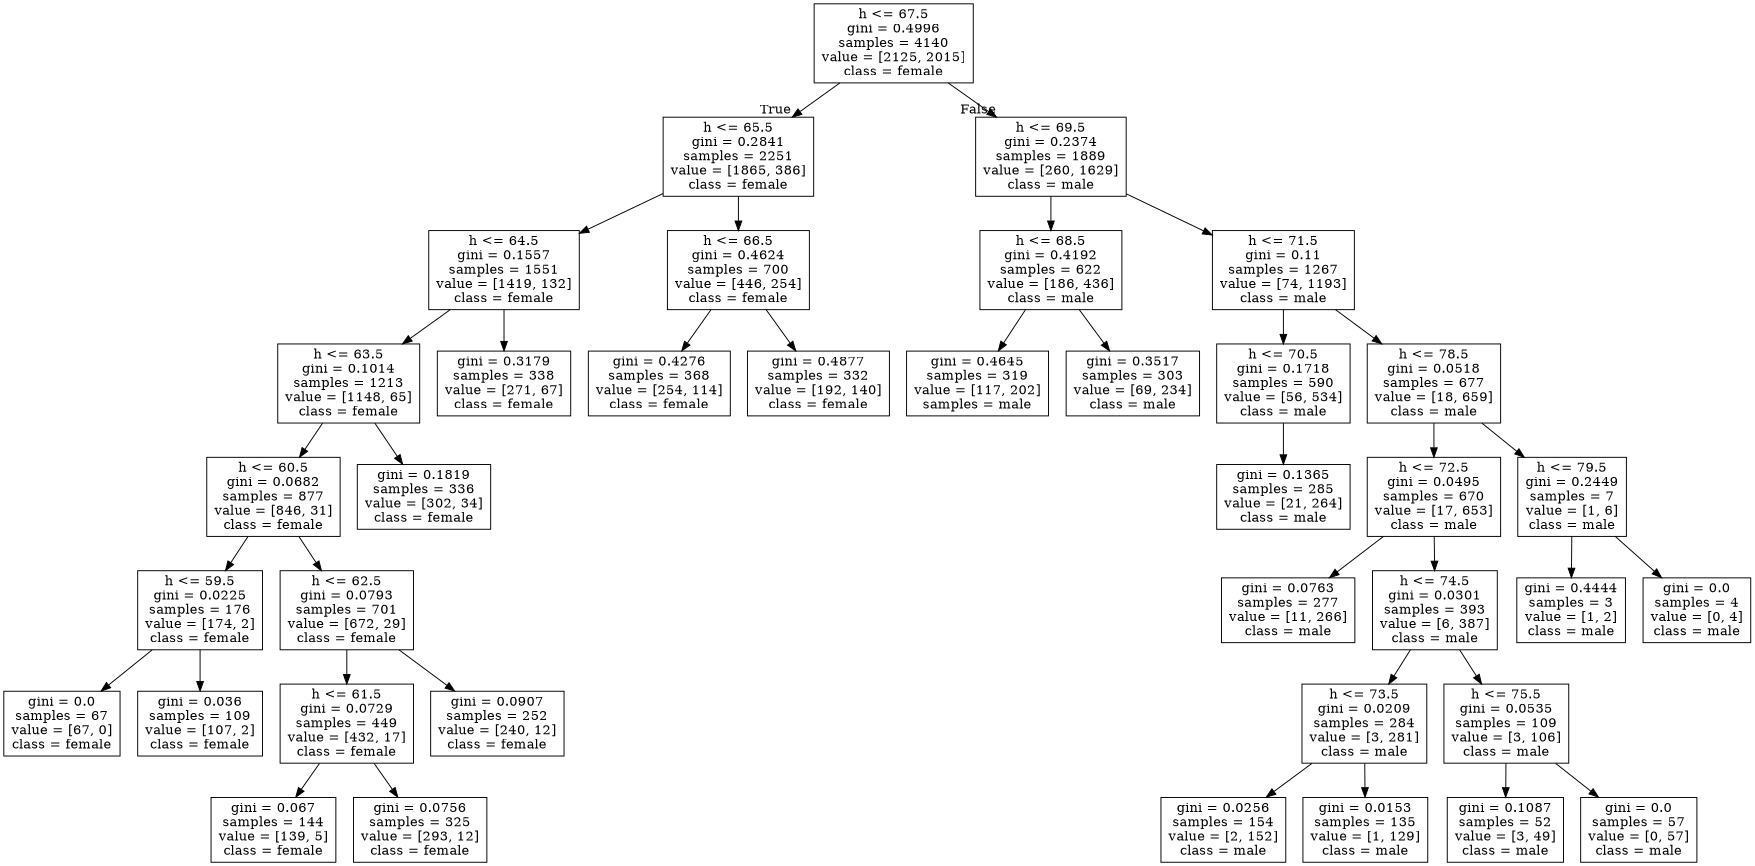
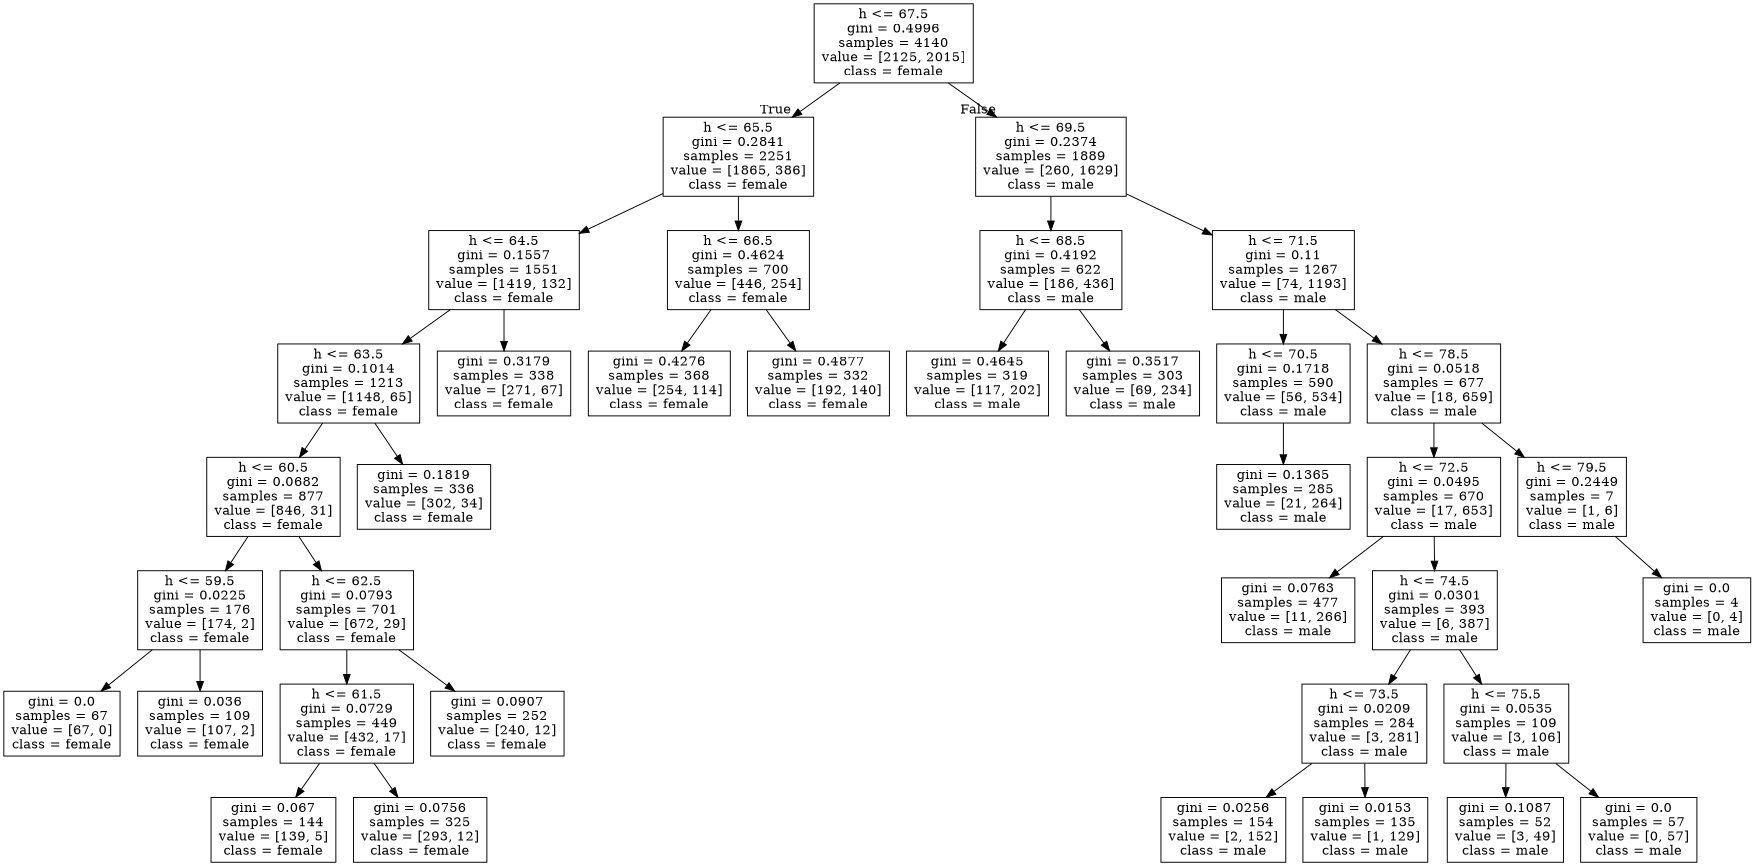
(978, 383) -> (978, 383)
(1288, 610) -> (1288, 610)
(1571, 610) -> none
